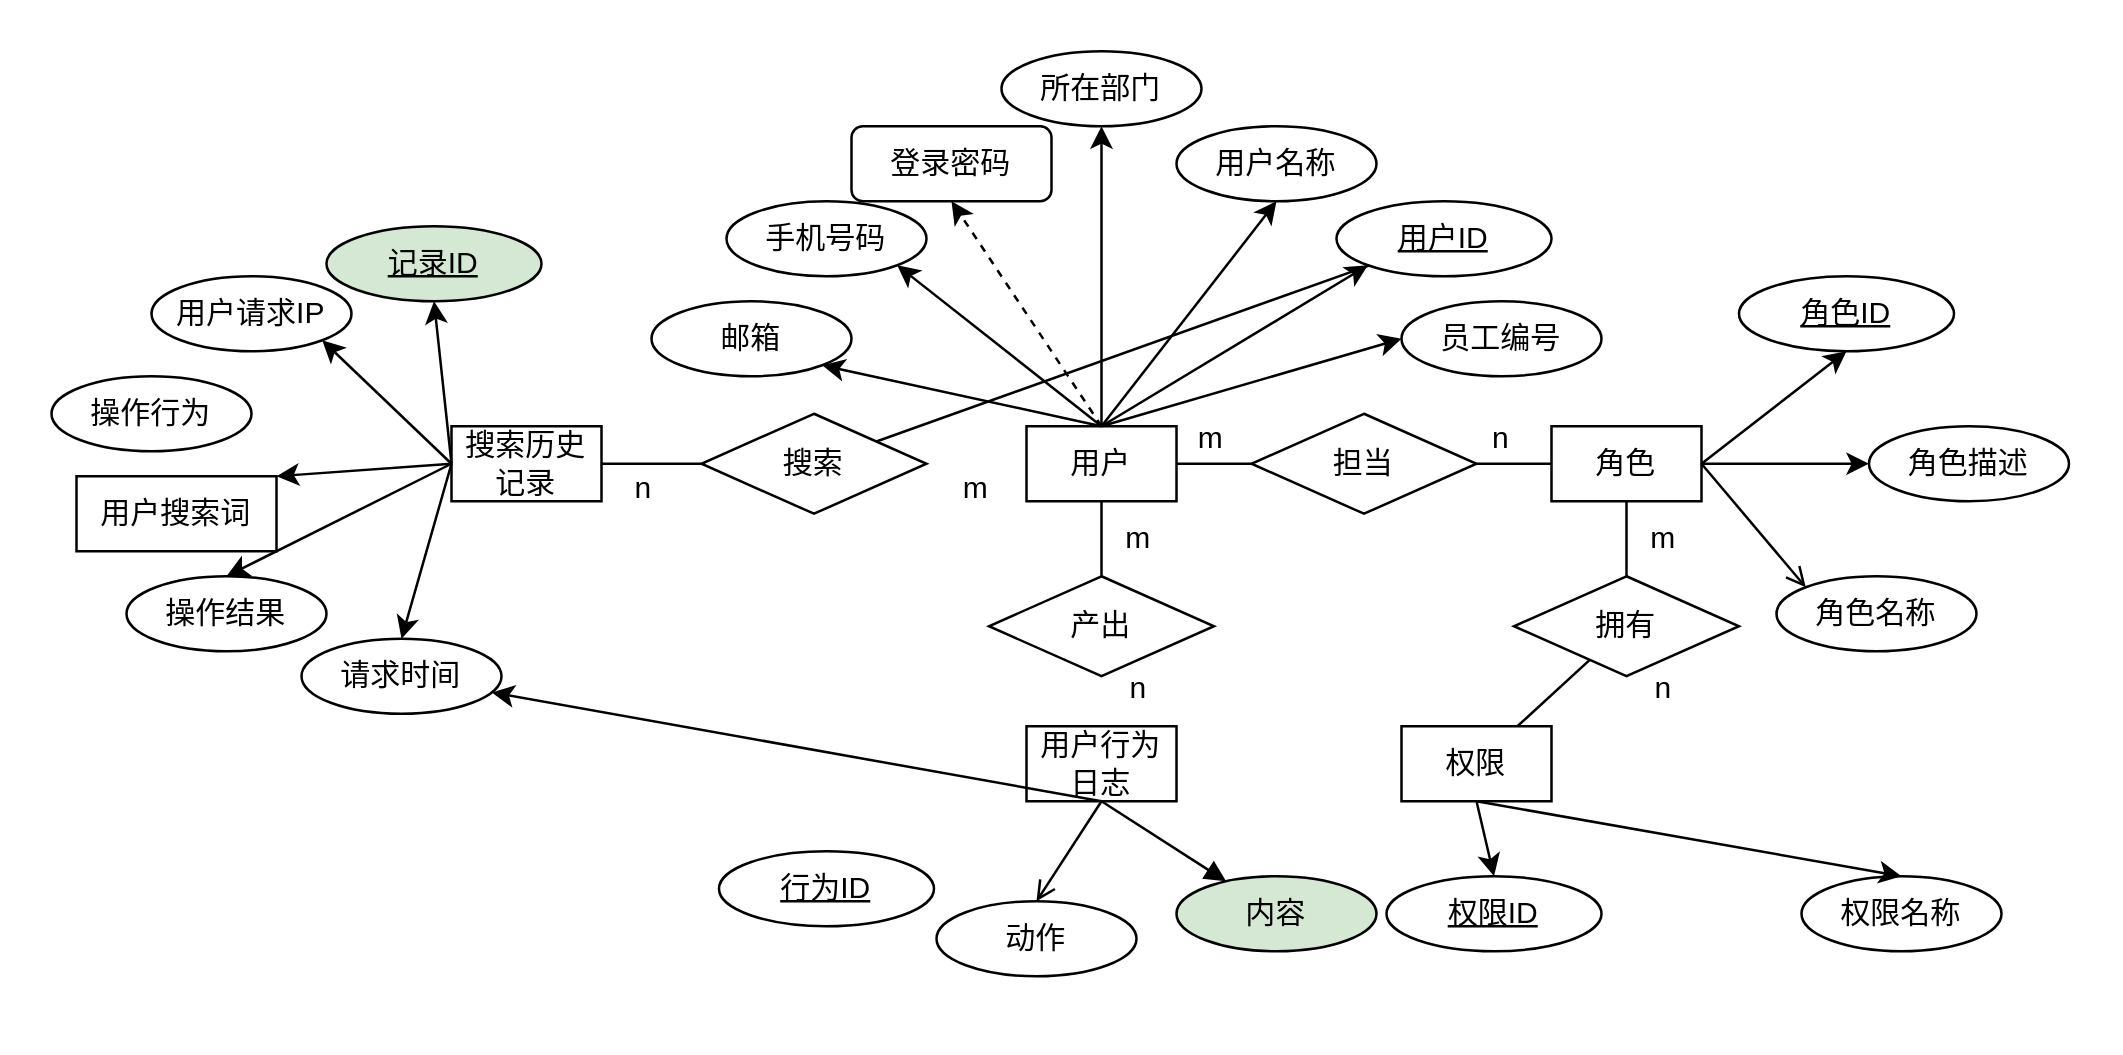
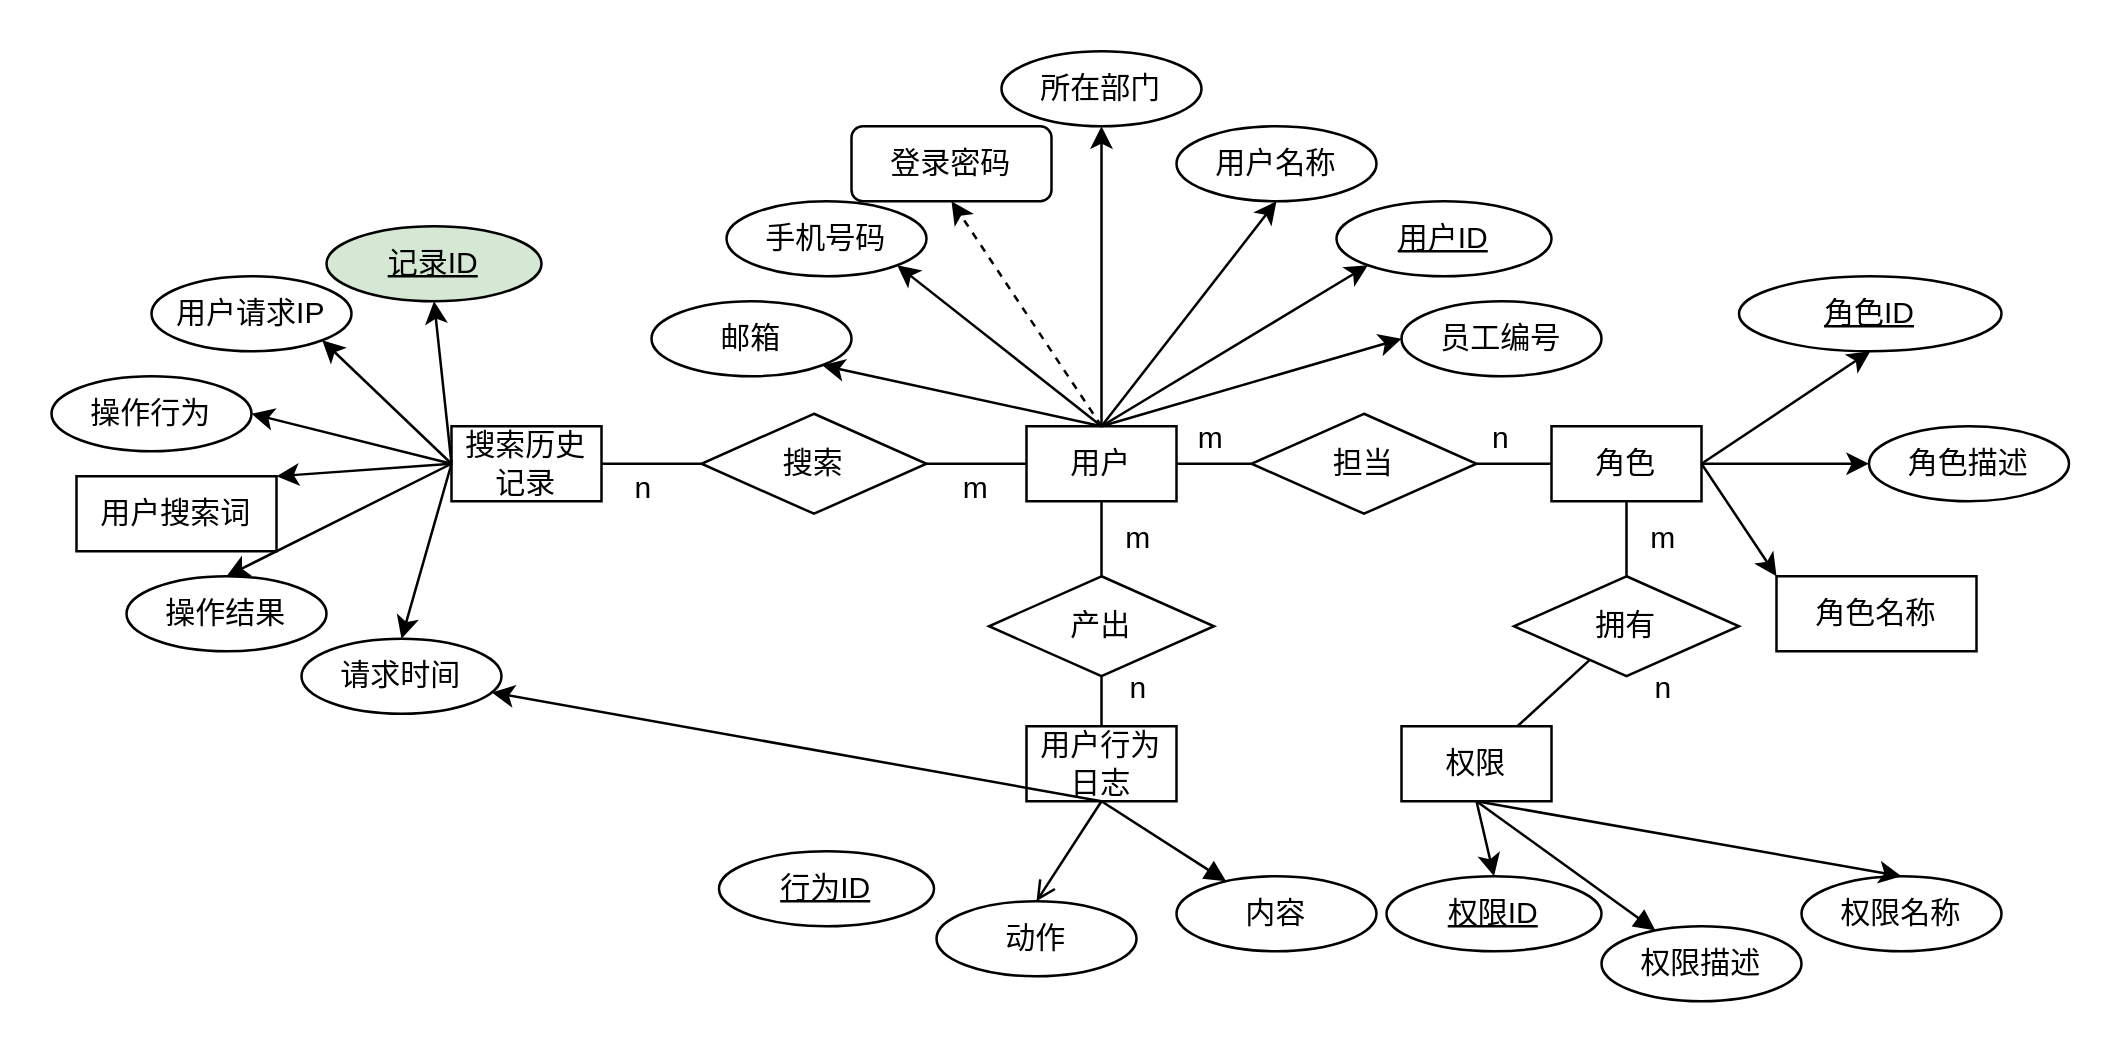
(1260, 304) -> (976, 464)
(1846, 314) -> (1870, 314)
none -> (352, 439)
(1753, 525) -> (1736, 515)
(1876, 614) -> (1876, 614)
none -> (1101, 701)
none -> (1561, 862)
(1276, 914) -> (1276, 914)
none -> (1701, 964)
